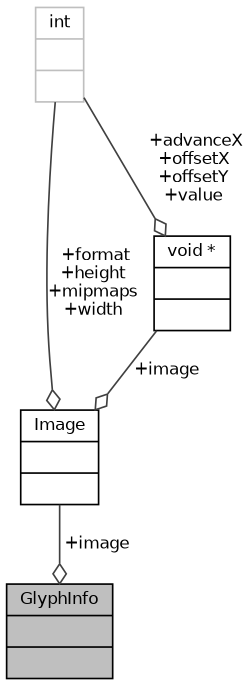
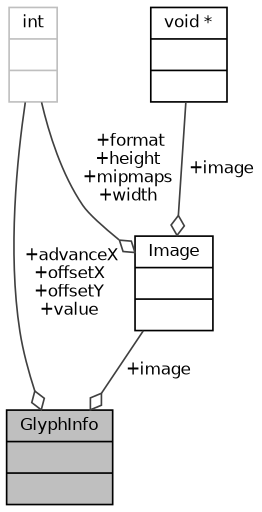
(119, 158) -> (14, 247)
